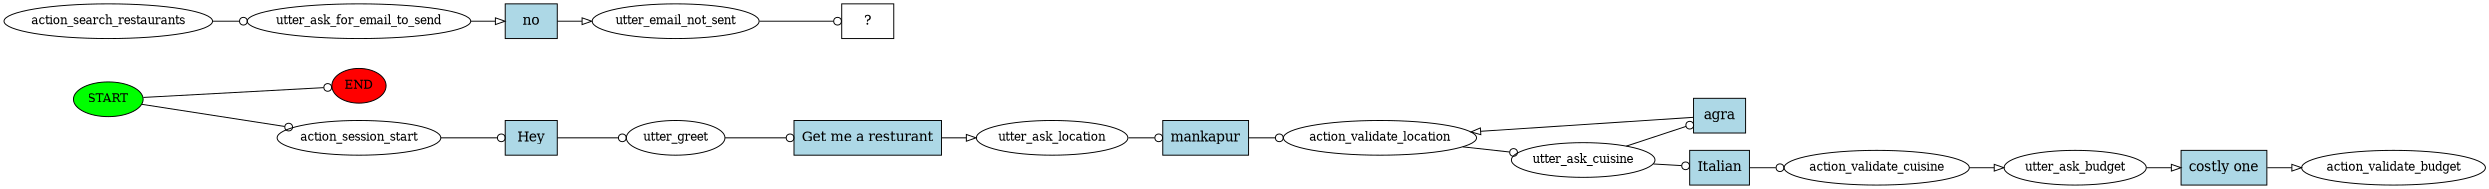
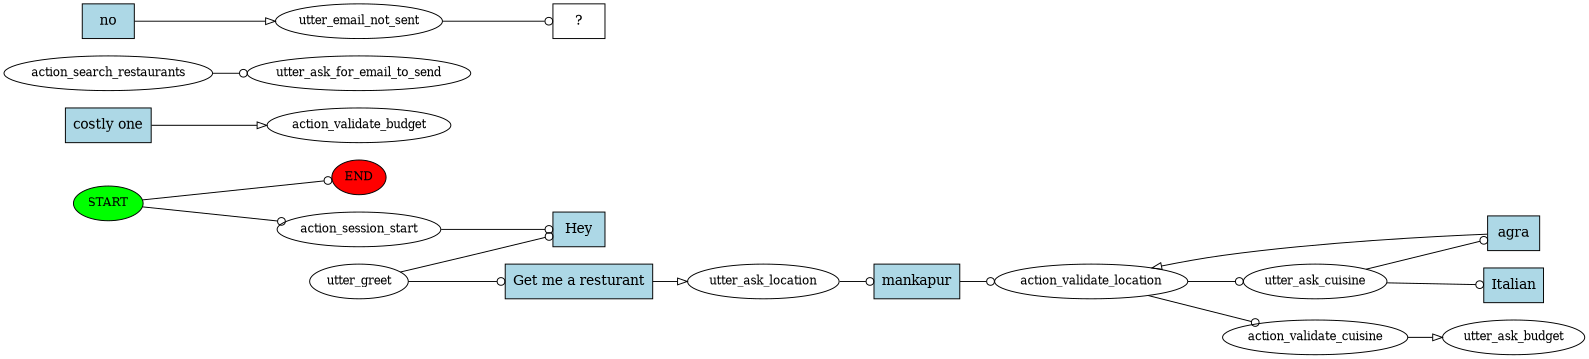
(483, 21) -> none
(588, 138) -> (473, 255)
(1763, 168) -> (1200, 309)
(2159, 168) -> none
